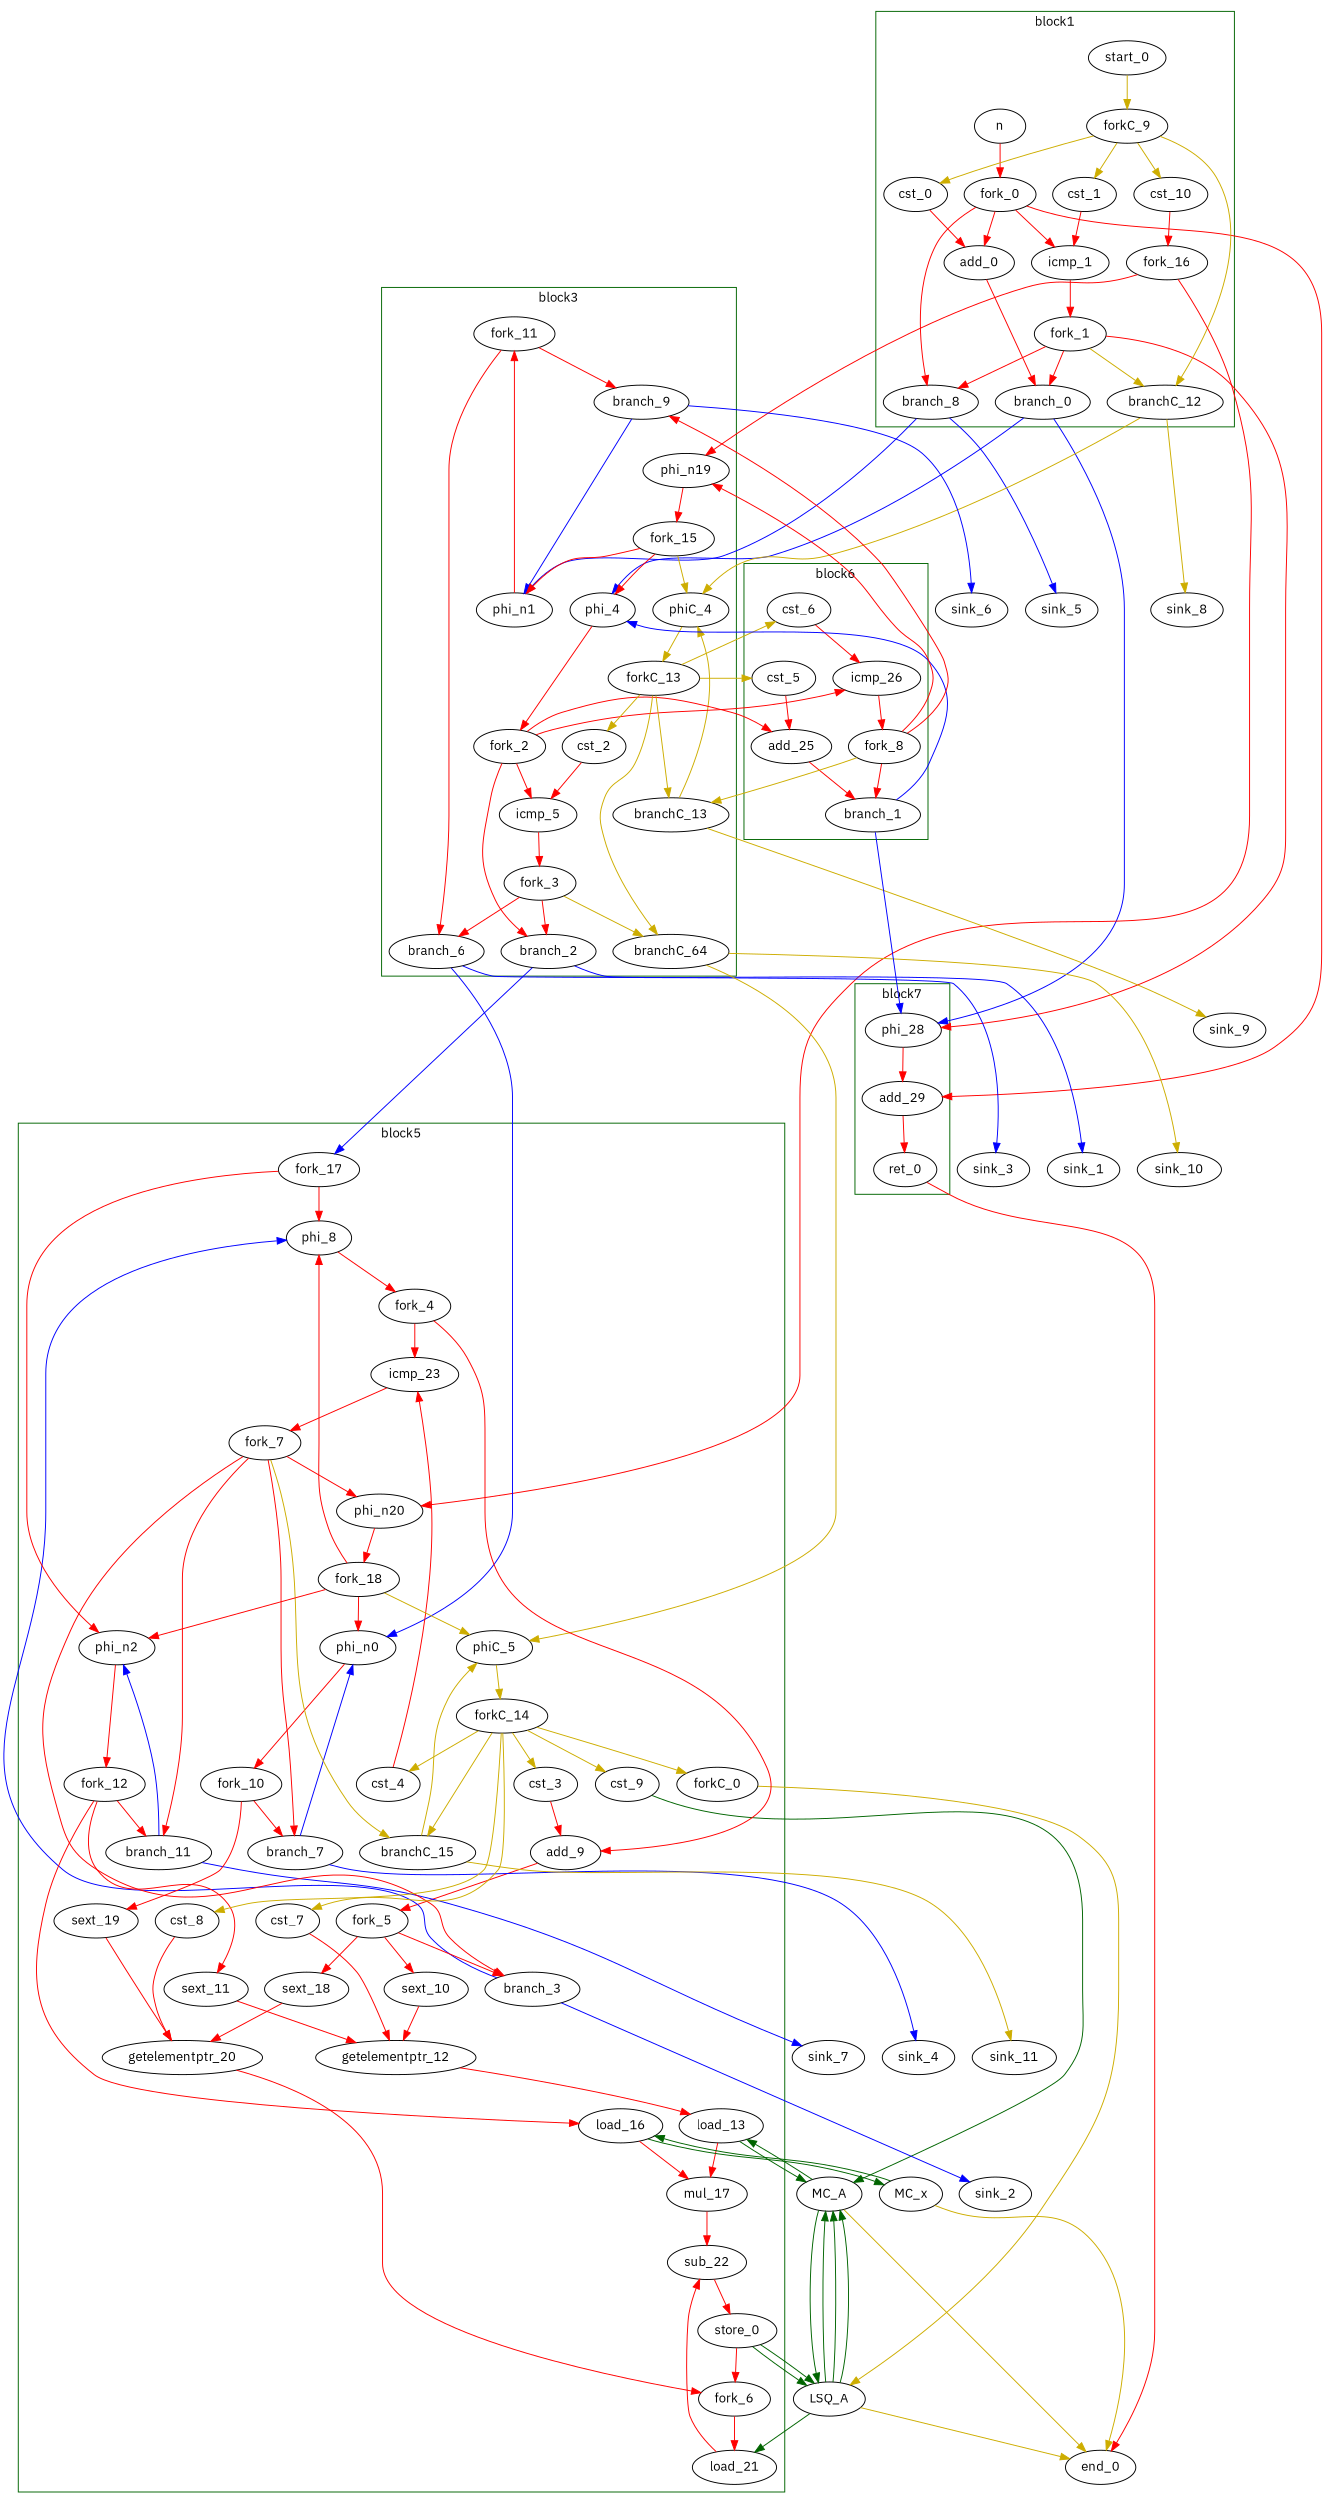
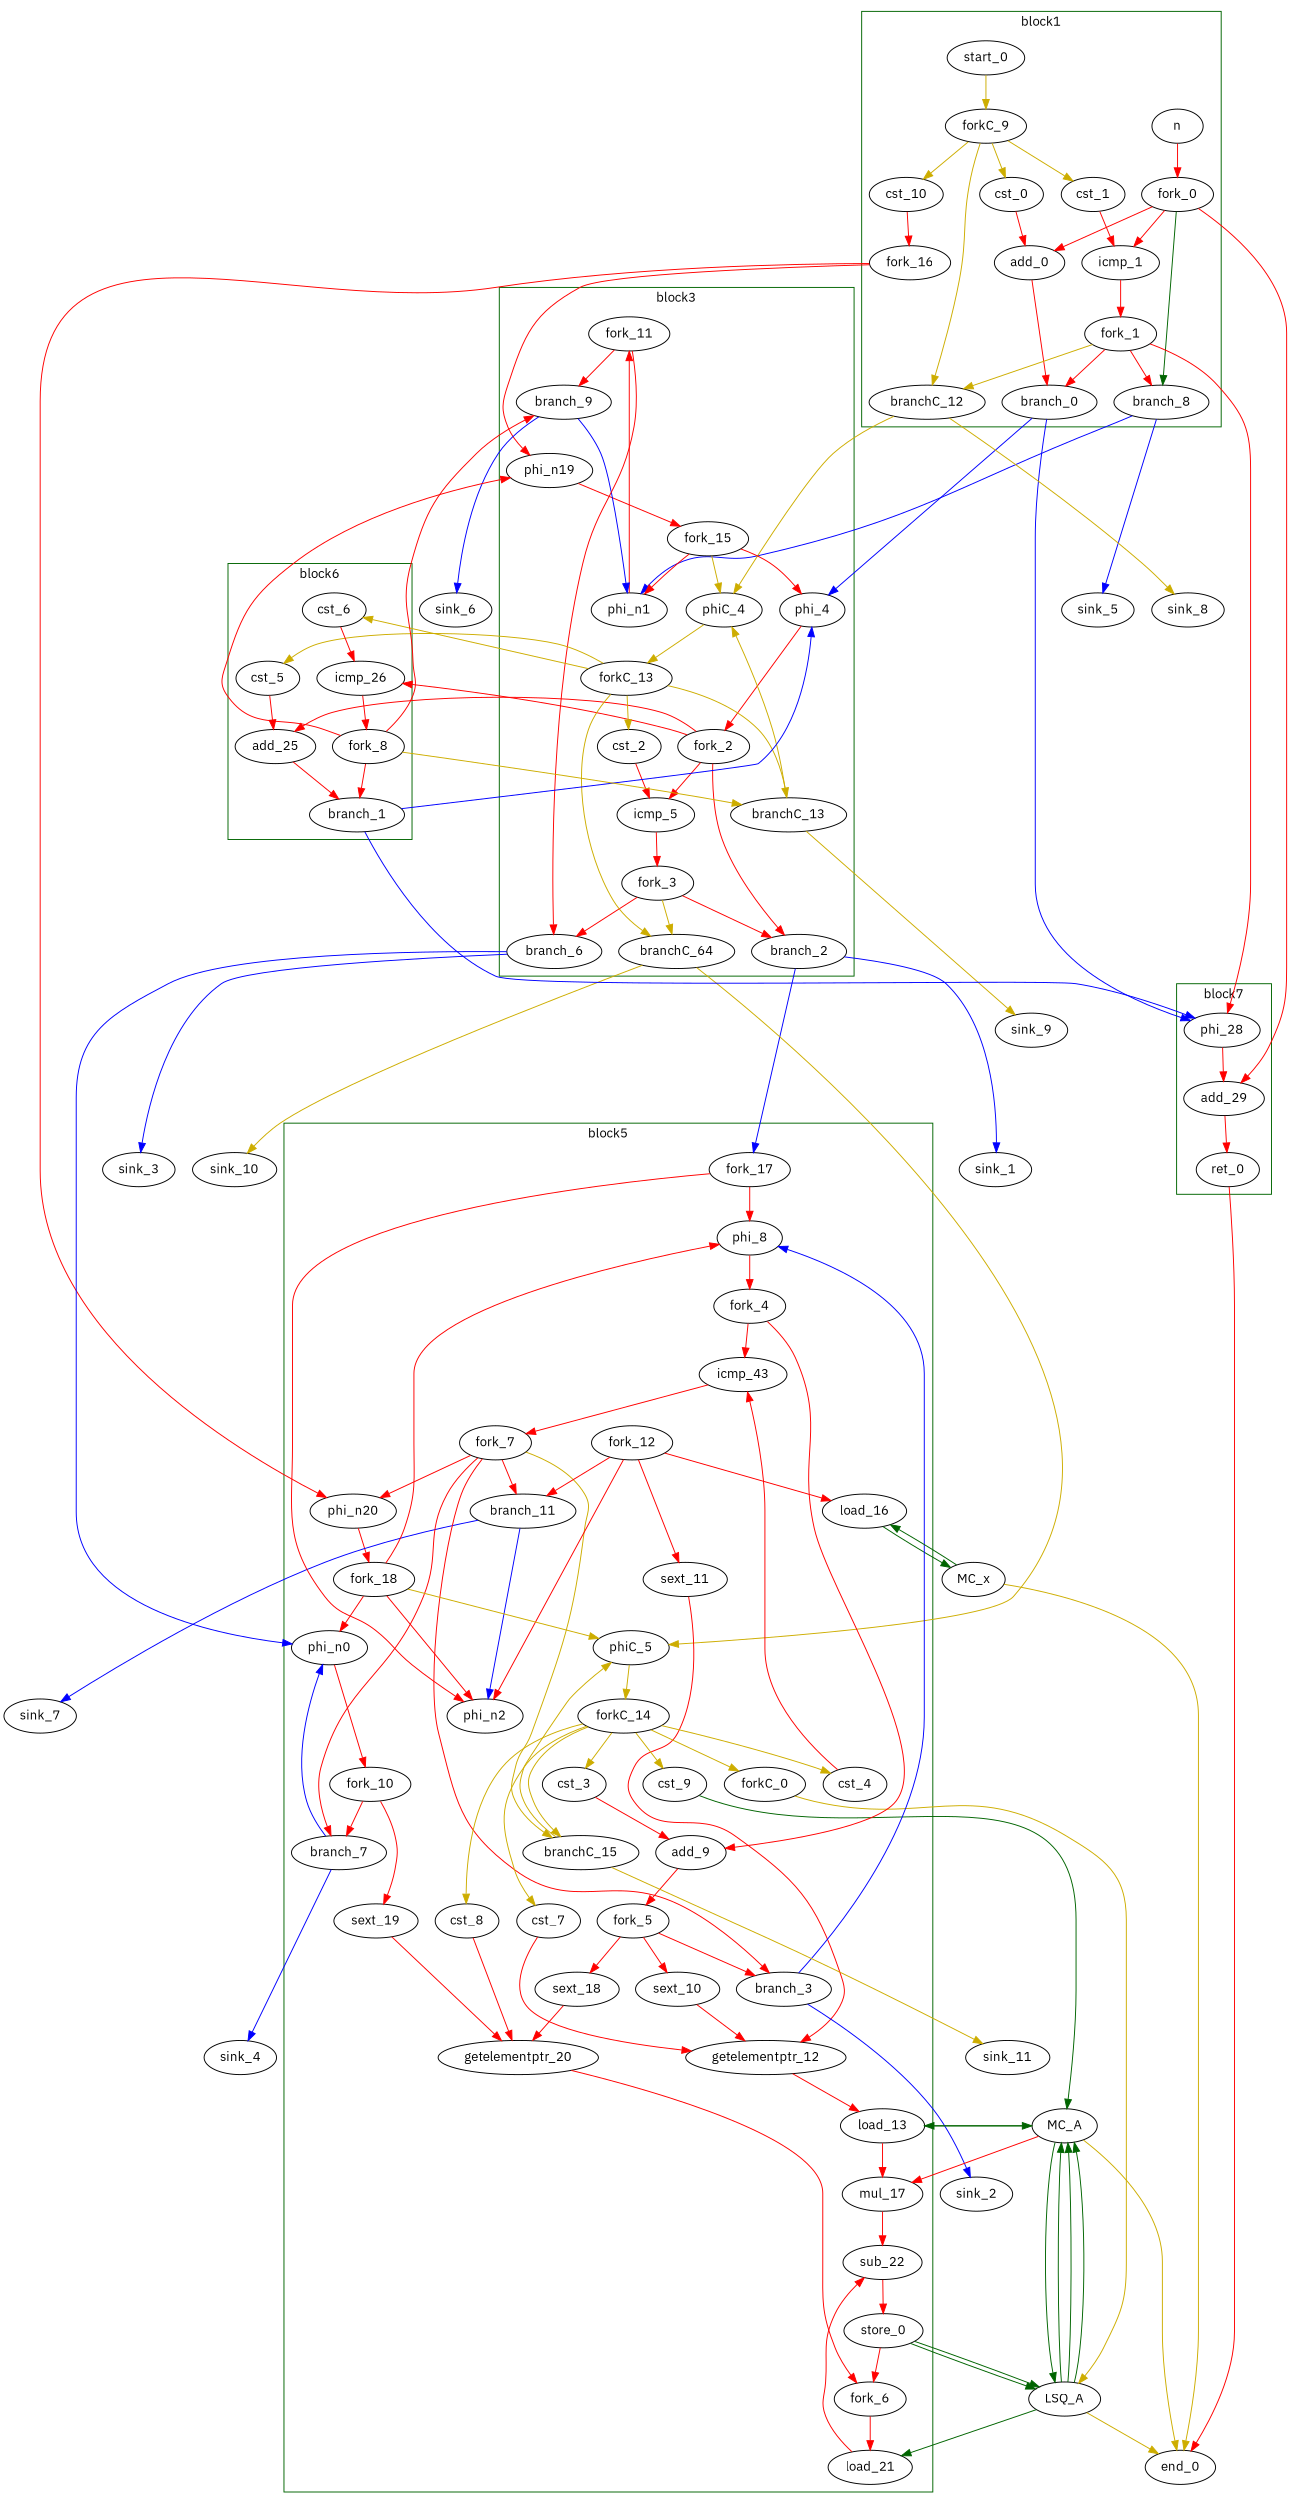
(924, 282) -> (1170, 293)
(415, 1375) -> (743, 1375)
(111, 1711) -> (561, 1575)
(660, 2157) -> (980, 2158)
